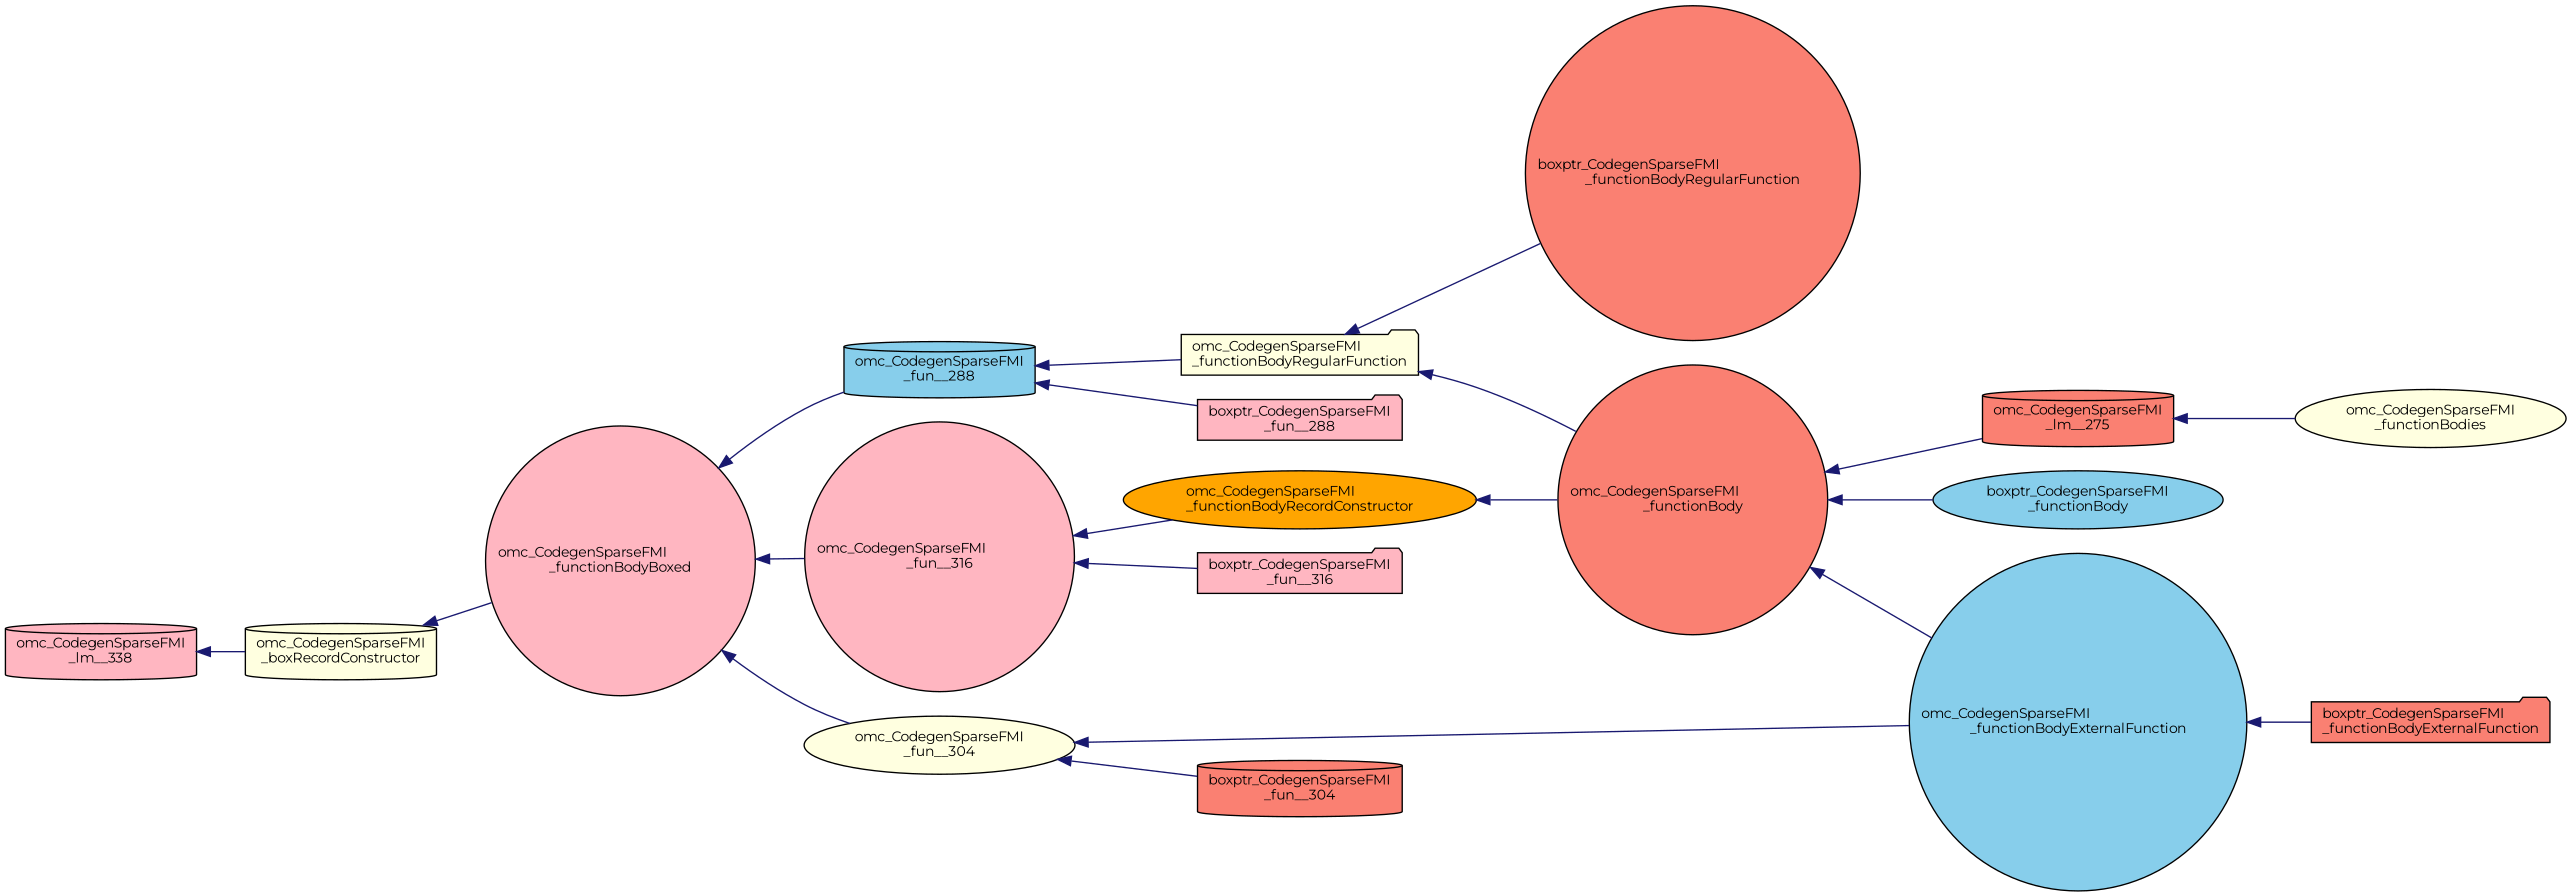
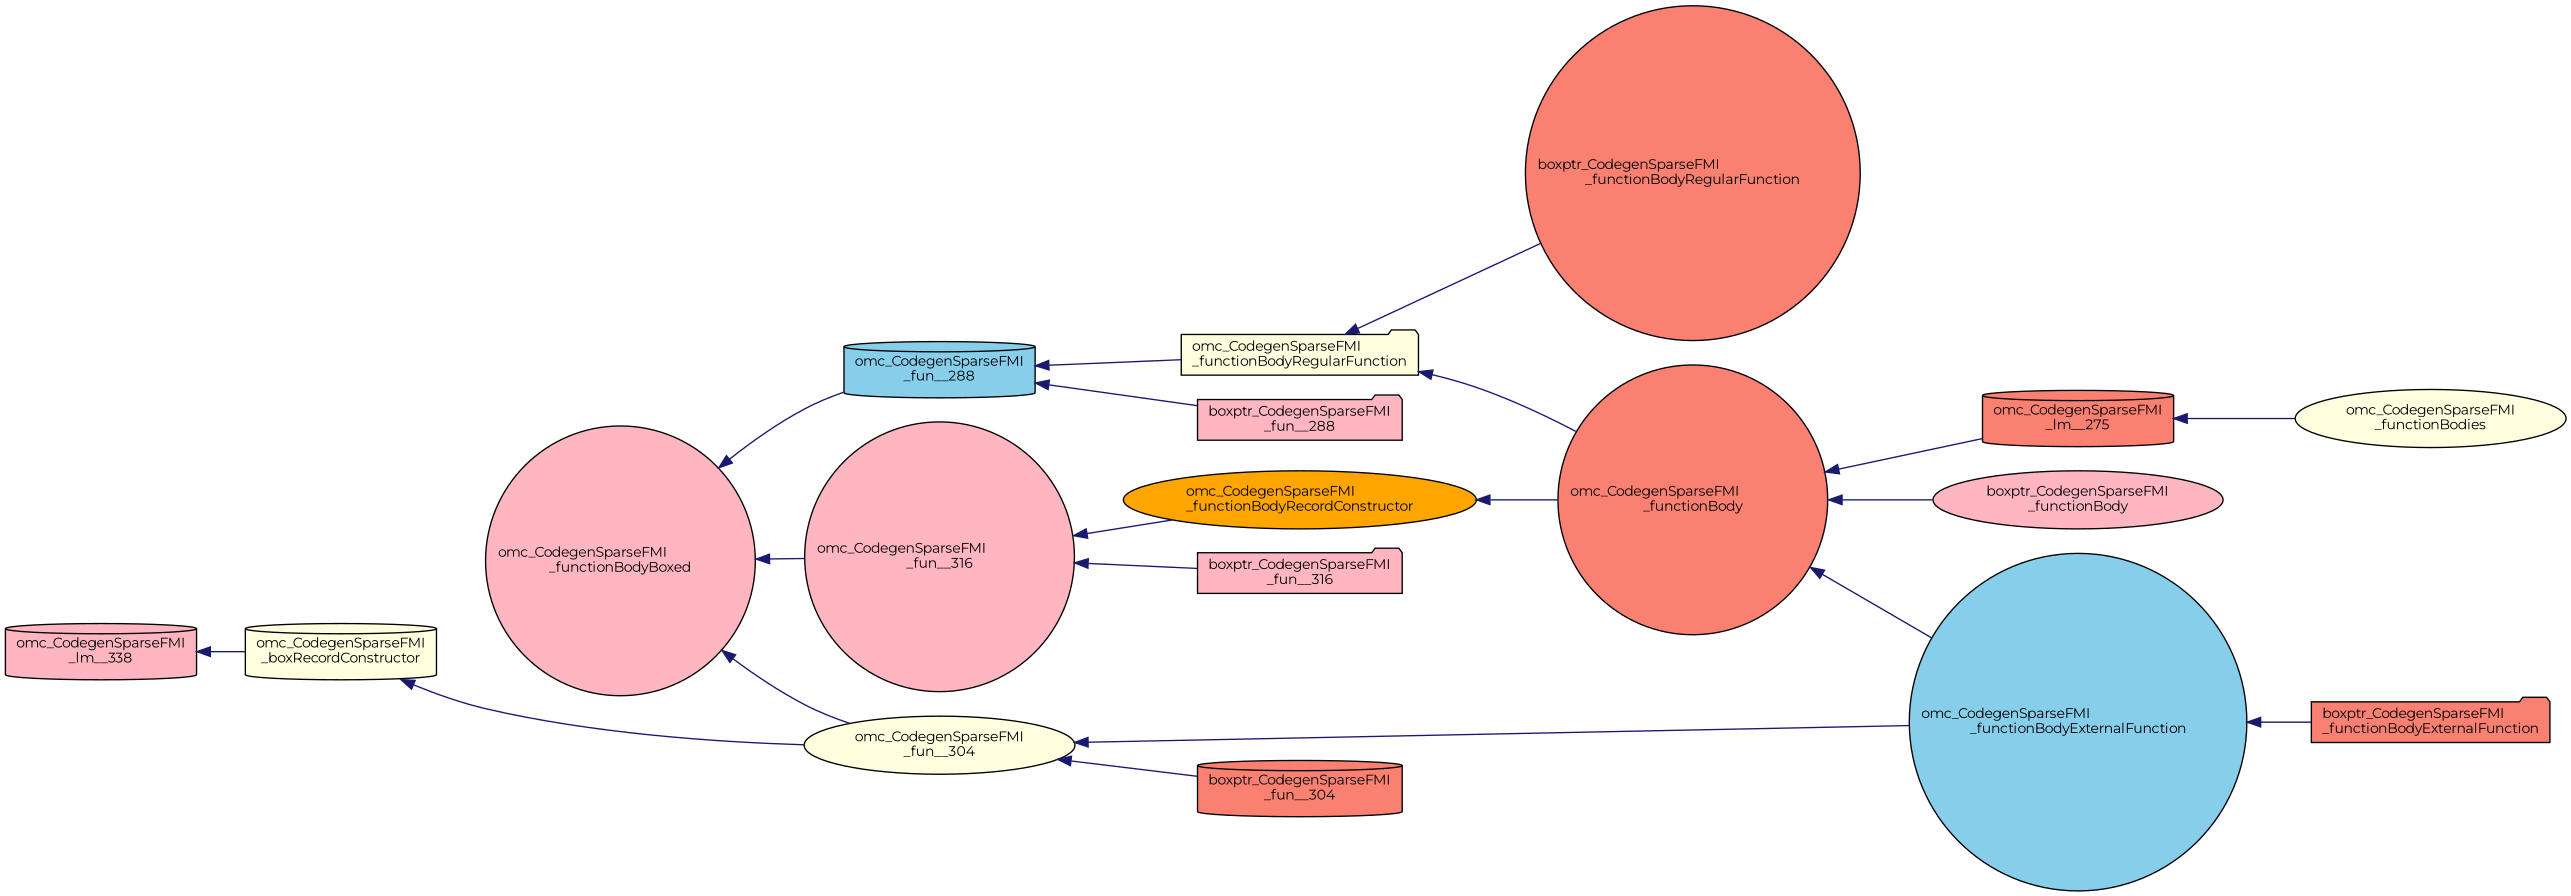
(2078, 500) -> (2078, 500)
(464, 612) -> (606, 730)
